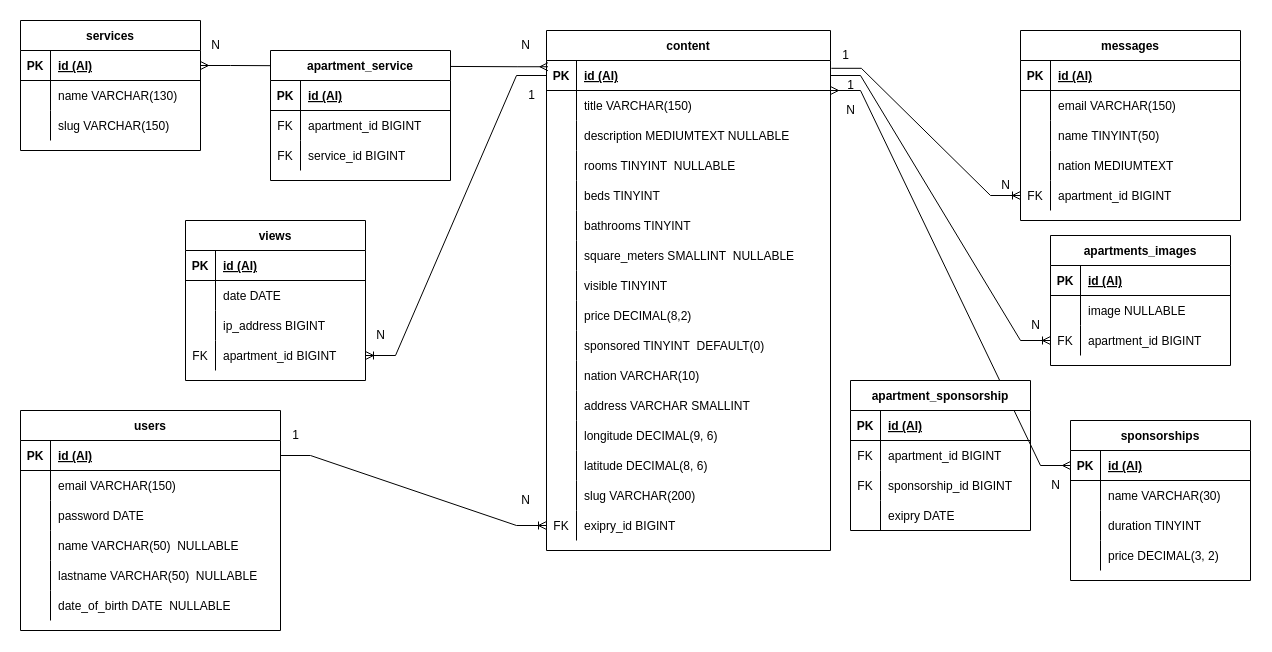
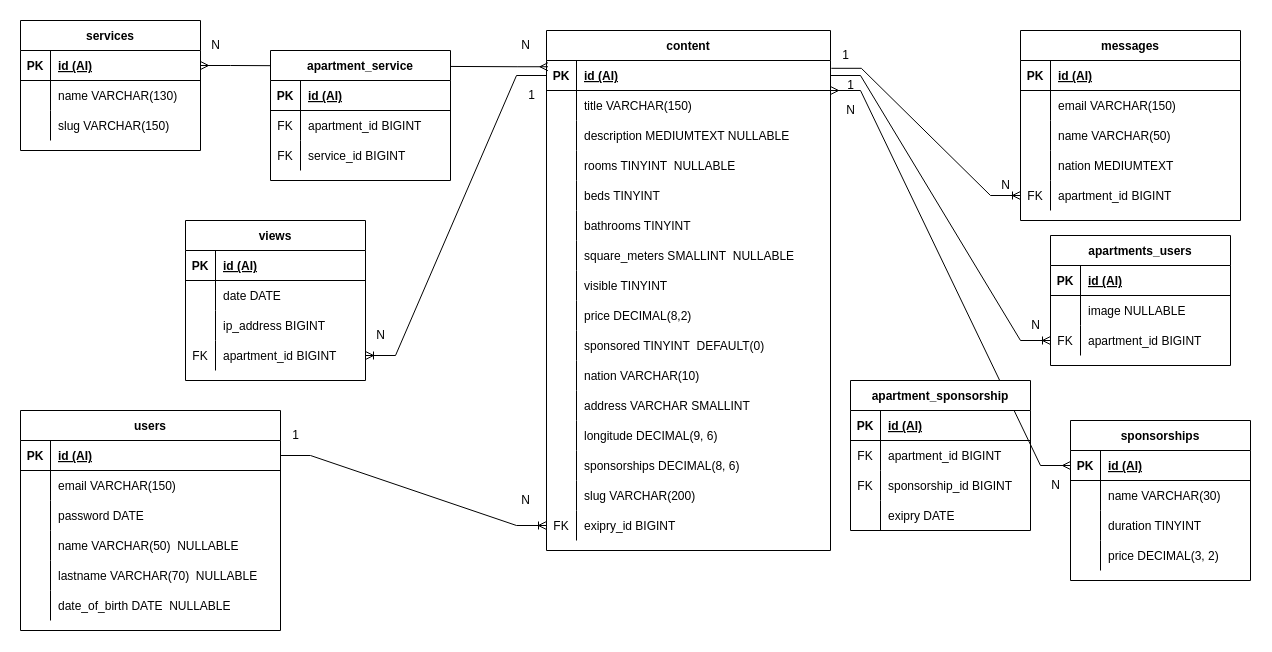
(1110, 136) -> (1110, 136)
(1140, 251) -> (1140, 251)
(650, 466) -> (665, 466)
(154, 576) -> (154, 576)
